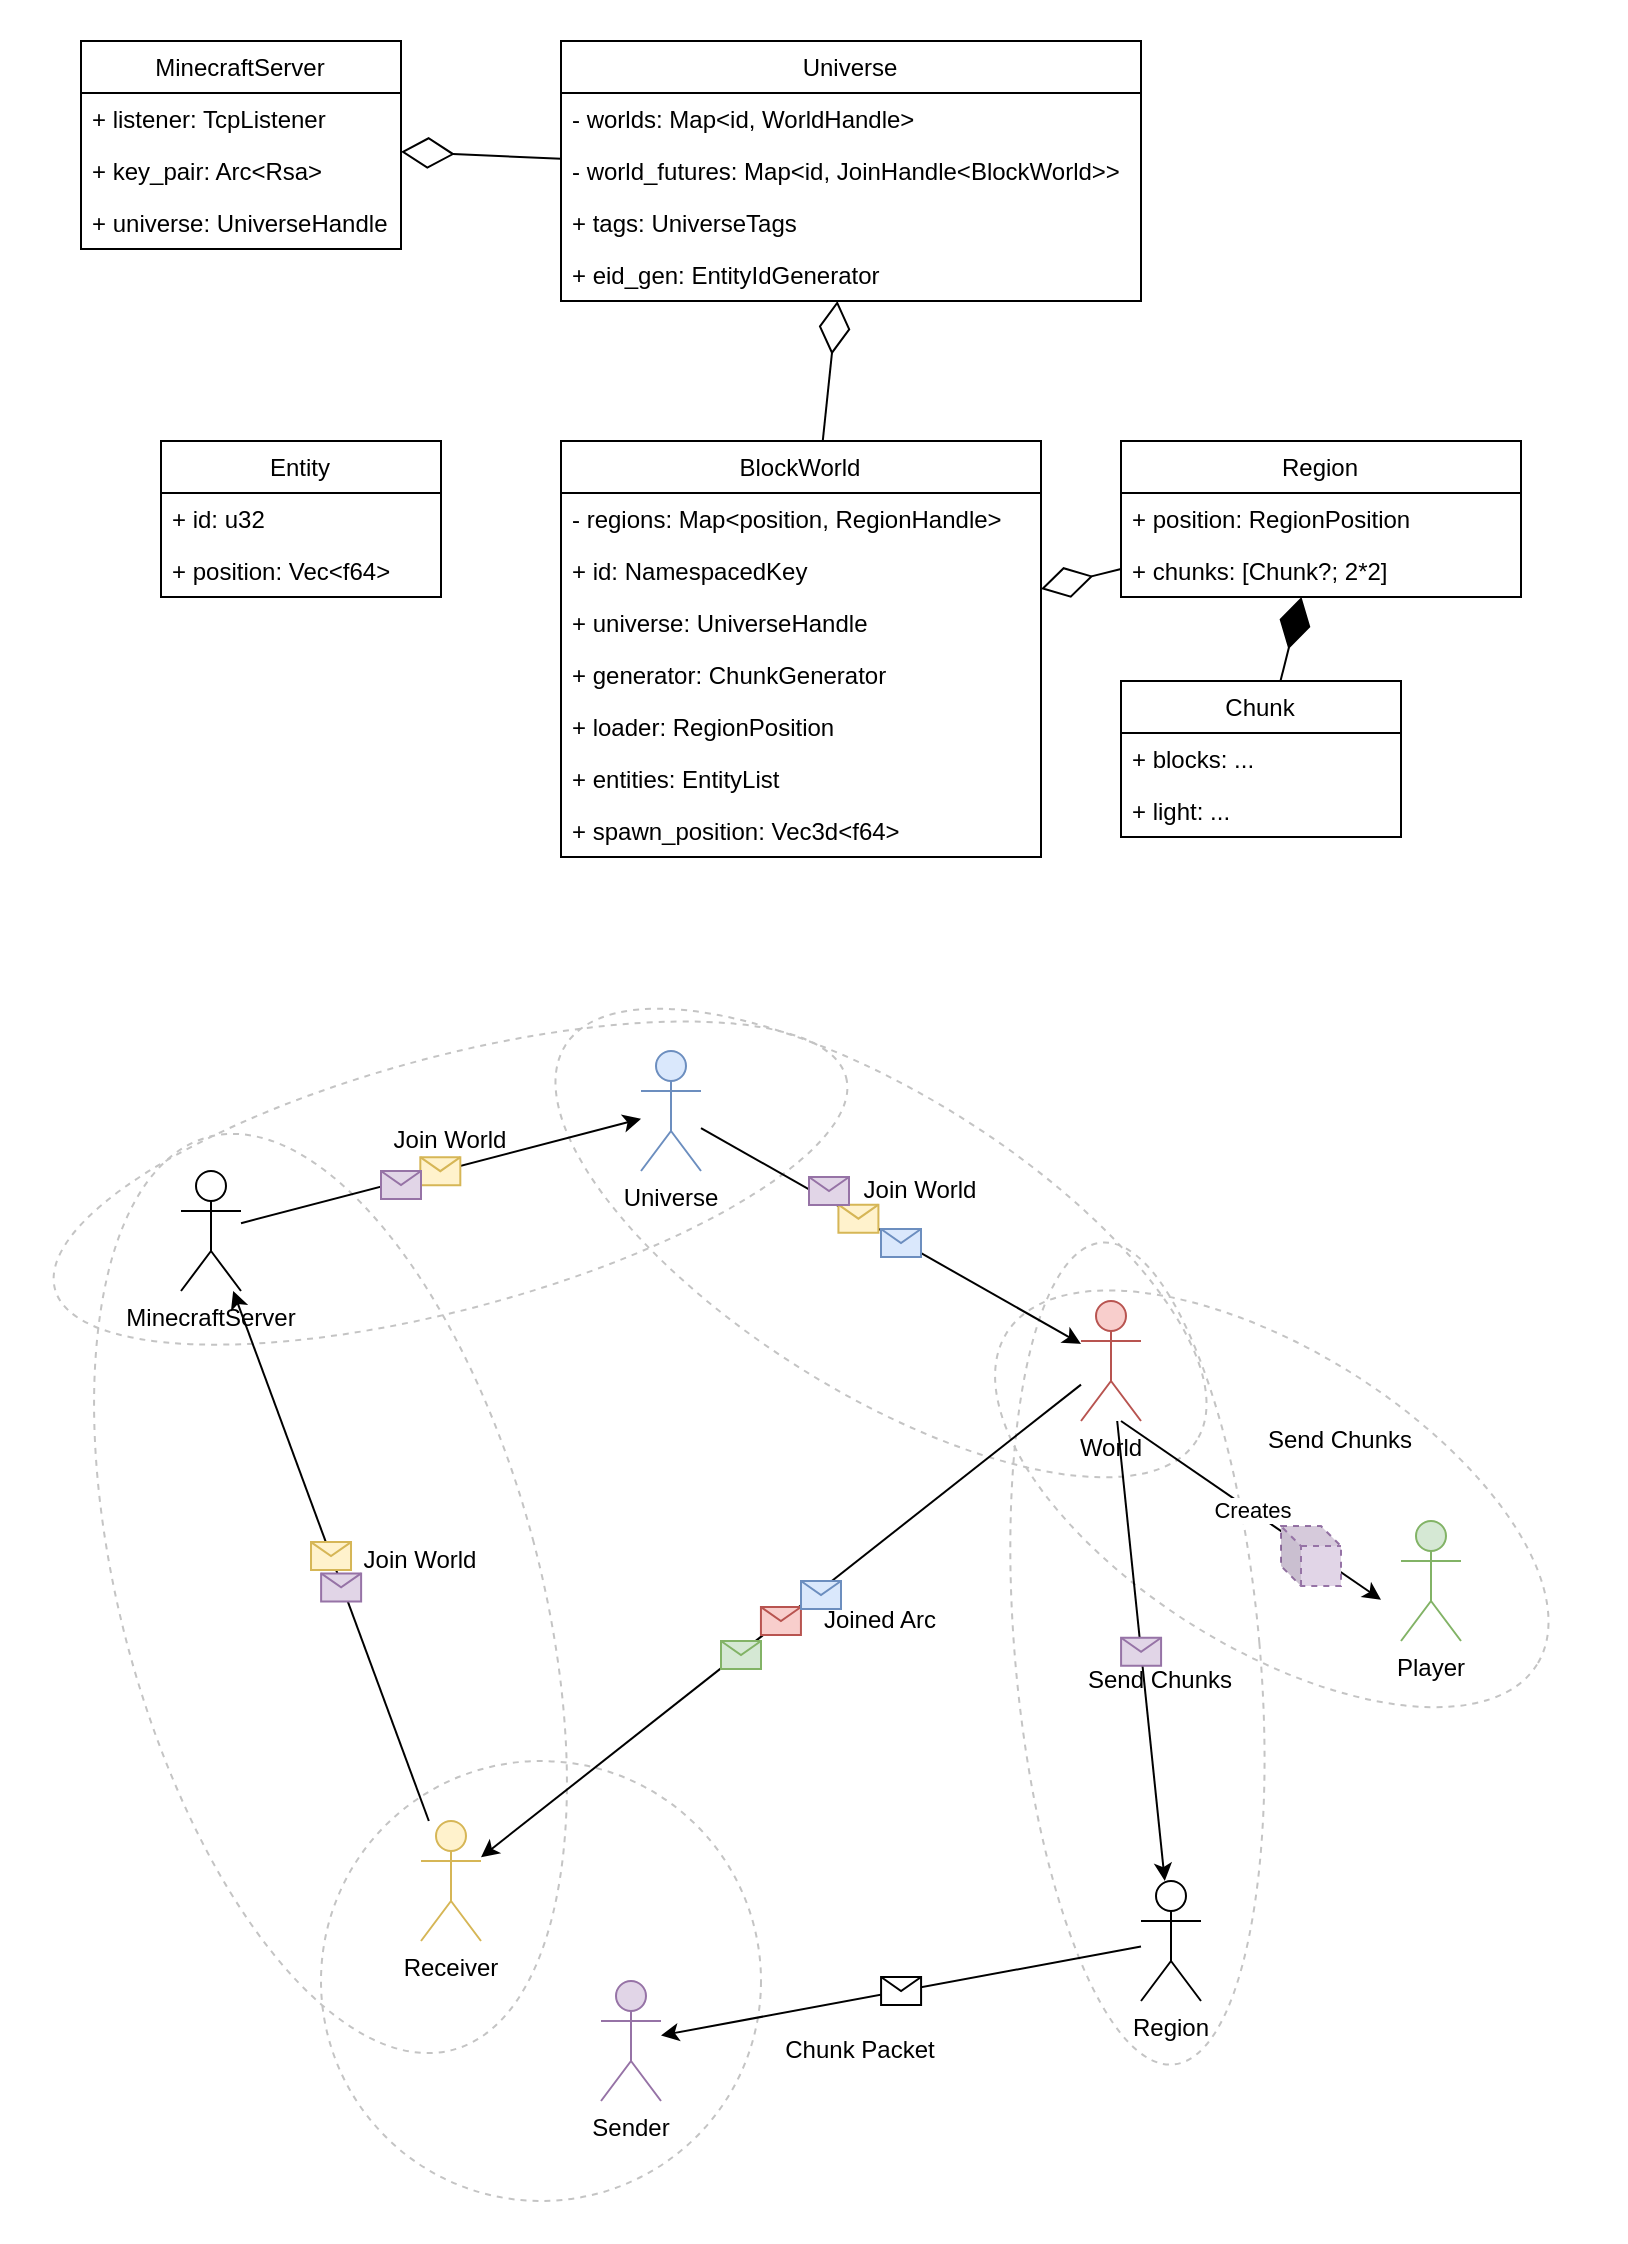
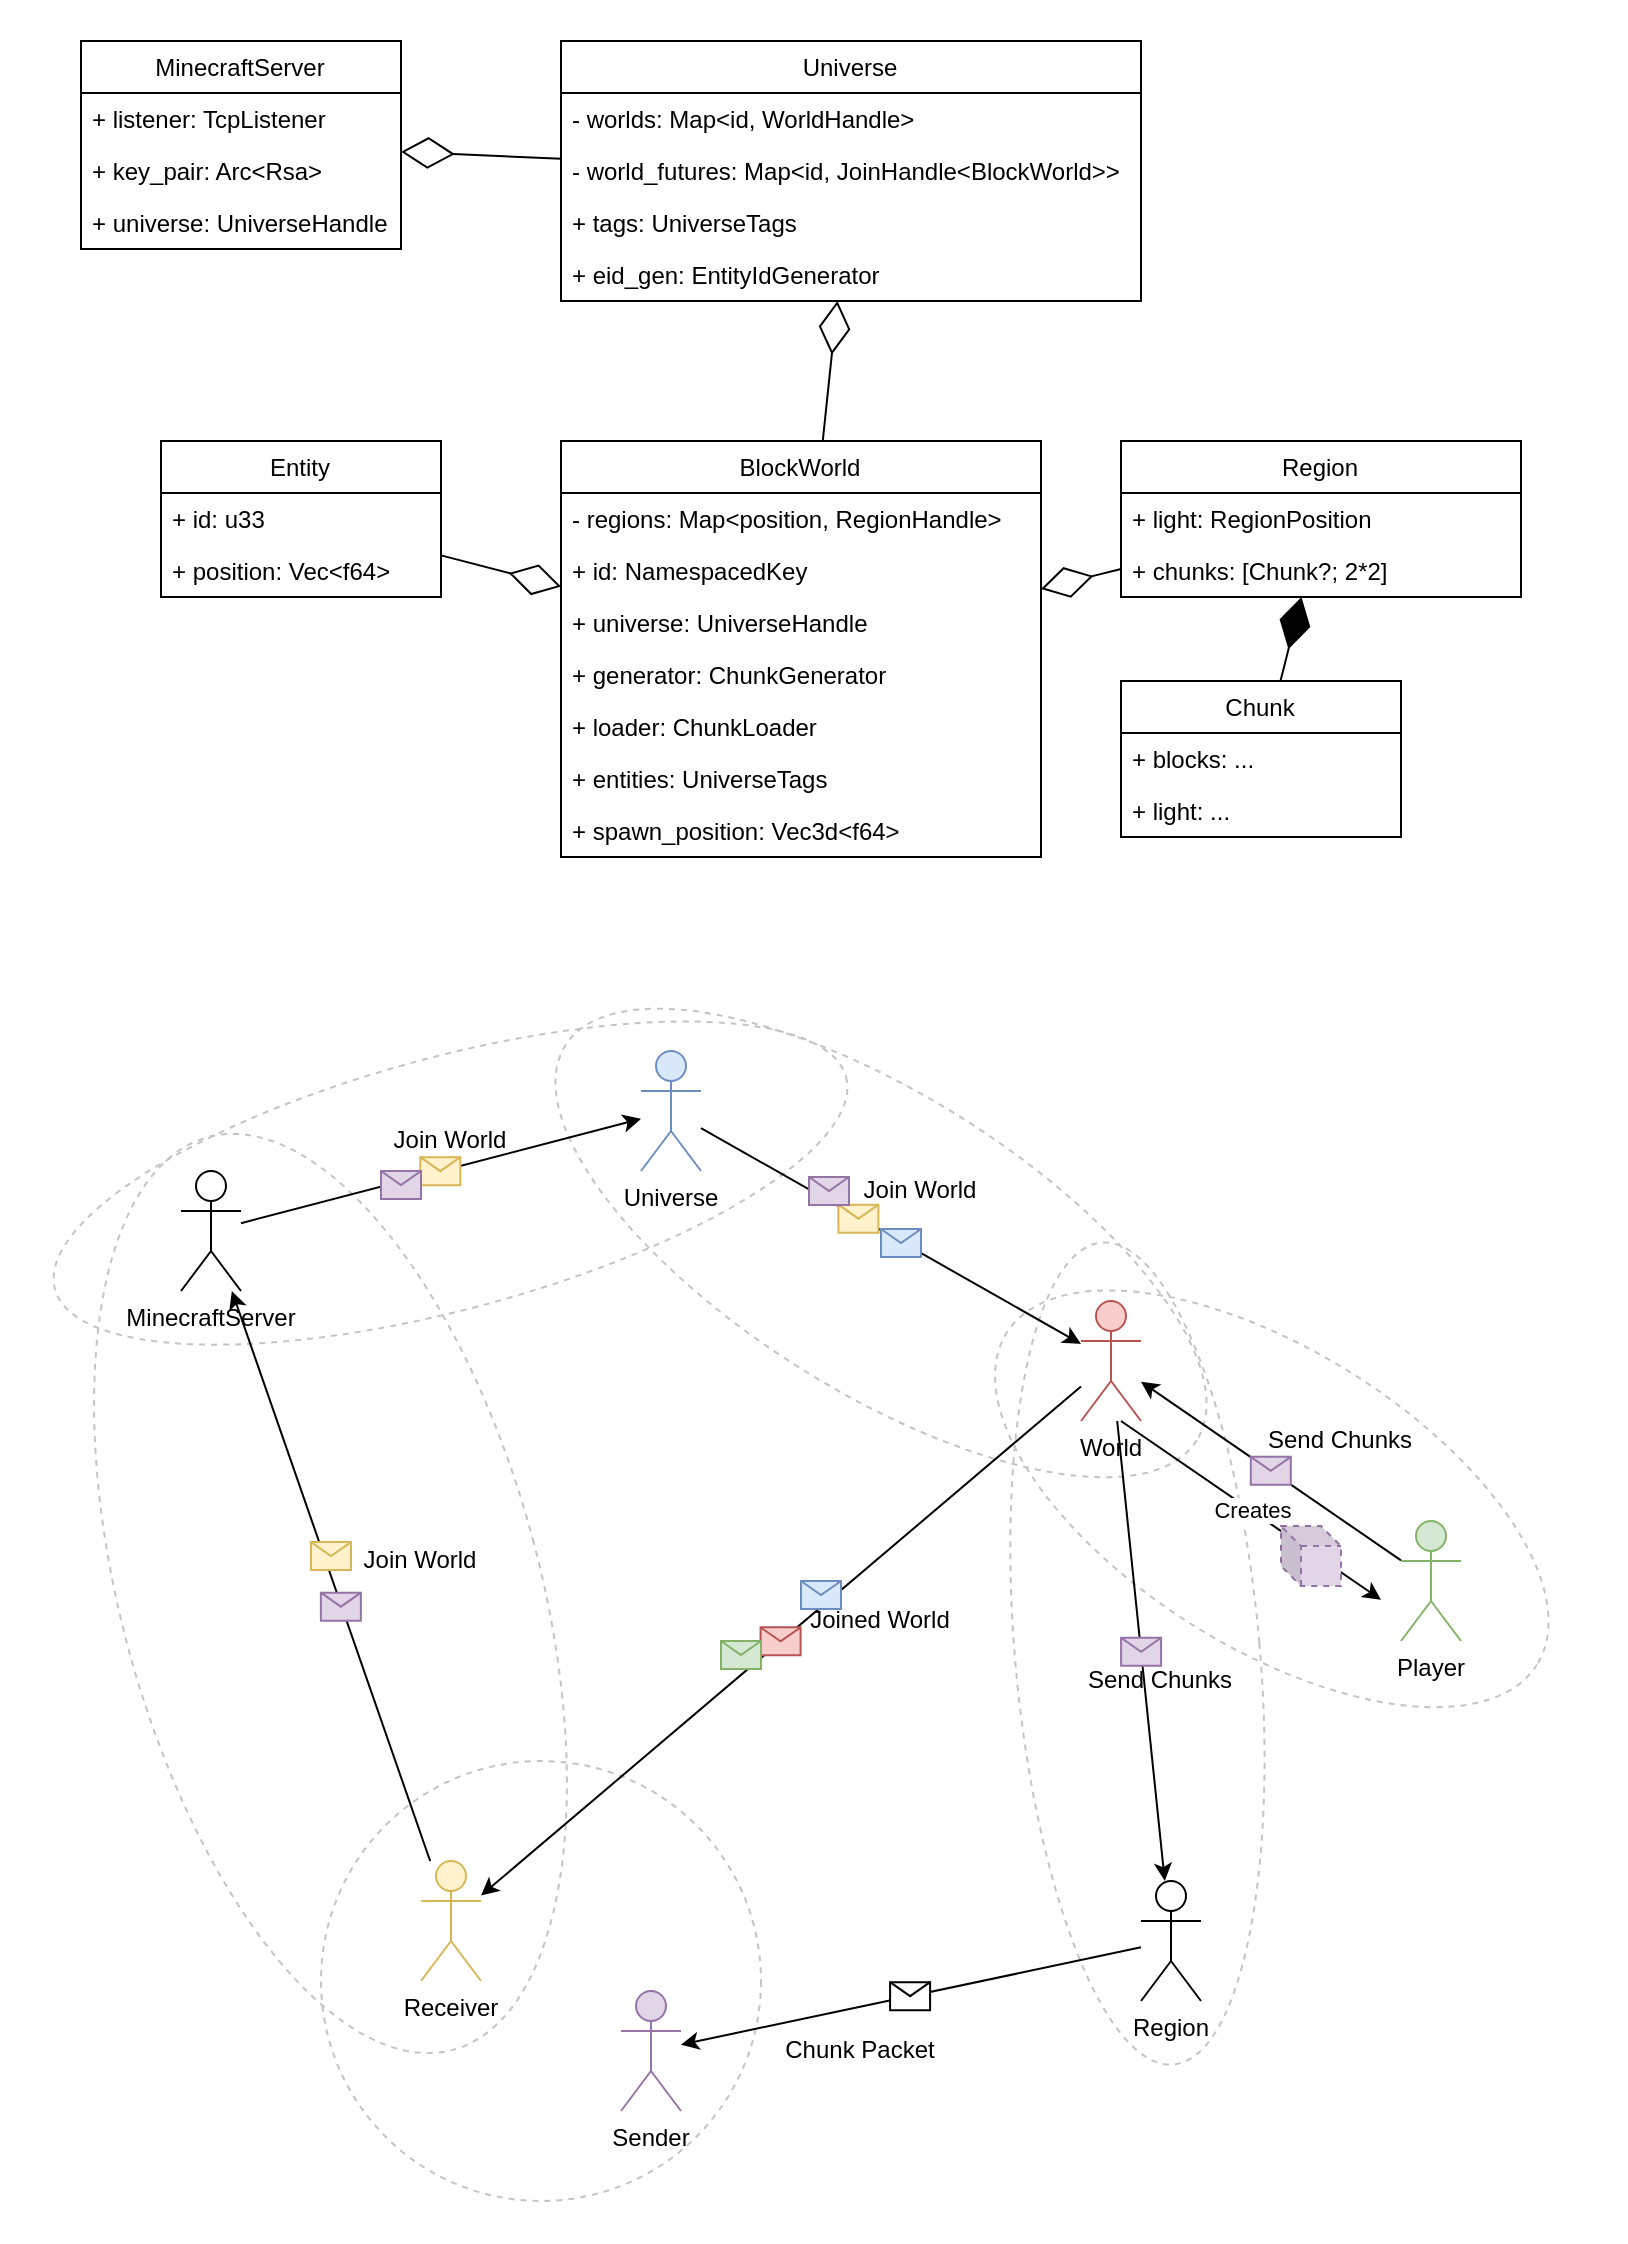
(220, 520) -> (220, 520)
(1282, 520) -> (1262, 520)
none -> (476, 564)
(711, 728) -> (701, 728)
(698, 780) -> (715, 780)
none -> (1344, 1521)
(881, 1621) -> (881, 1621)
(451, 1881) -> (451, 1921)
(631, 2041) -> (651, 2051)
